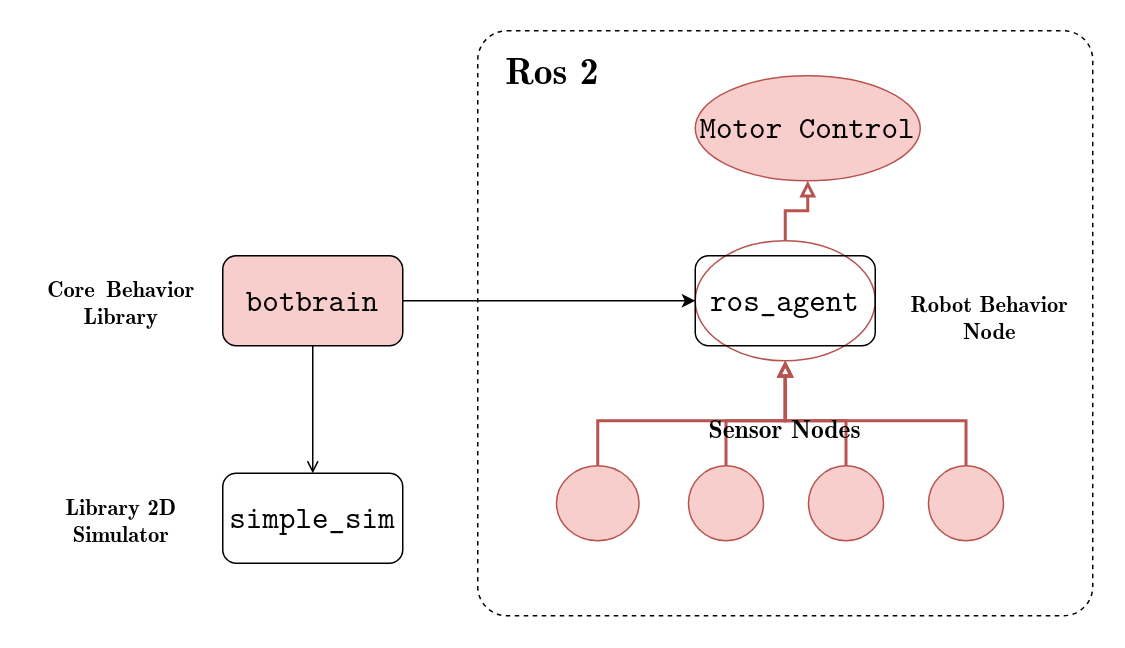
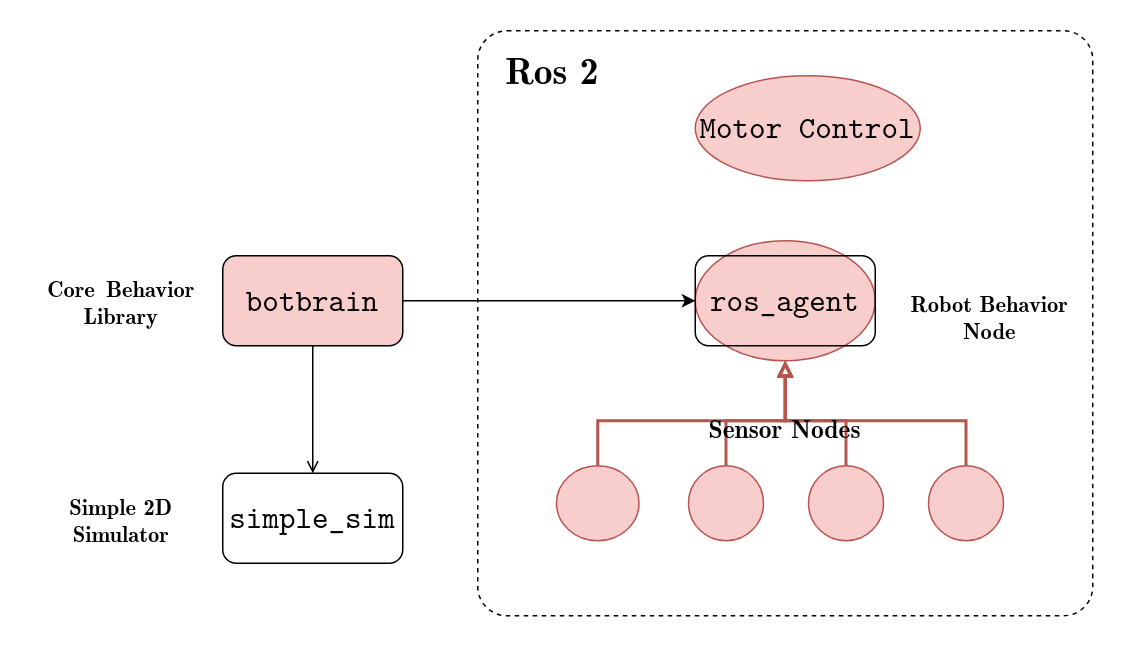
(788, 211) -> none
(785, 301) -> (785, 301)
(122, 518) -> (122, 518)
